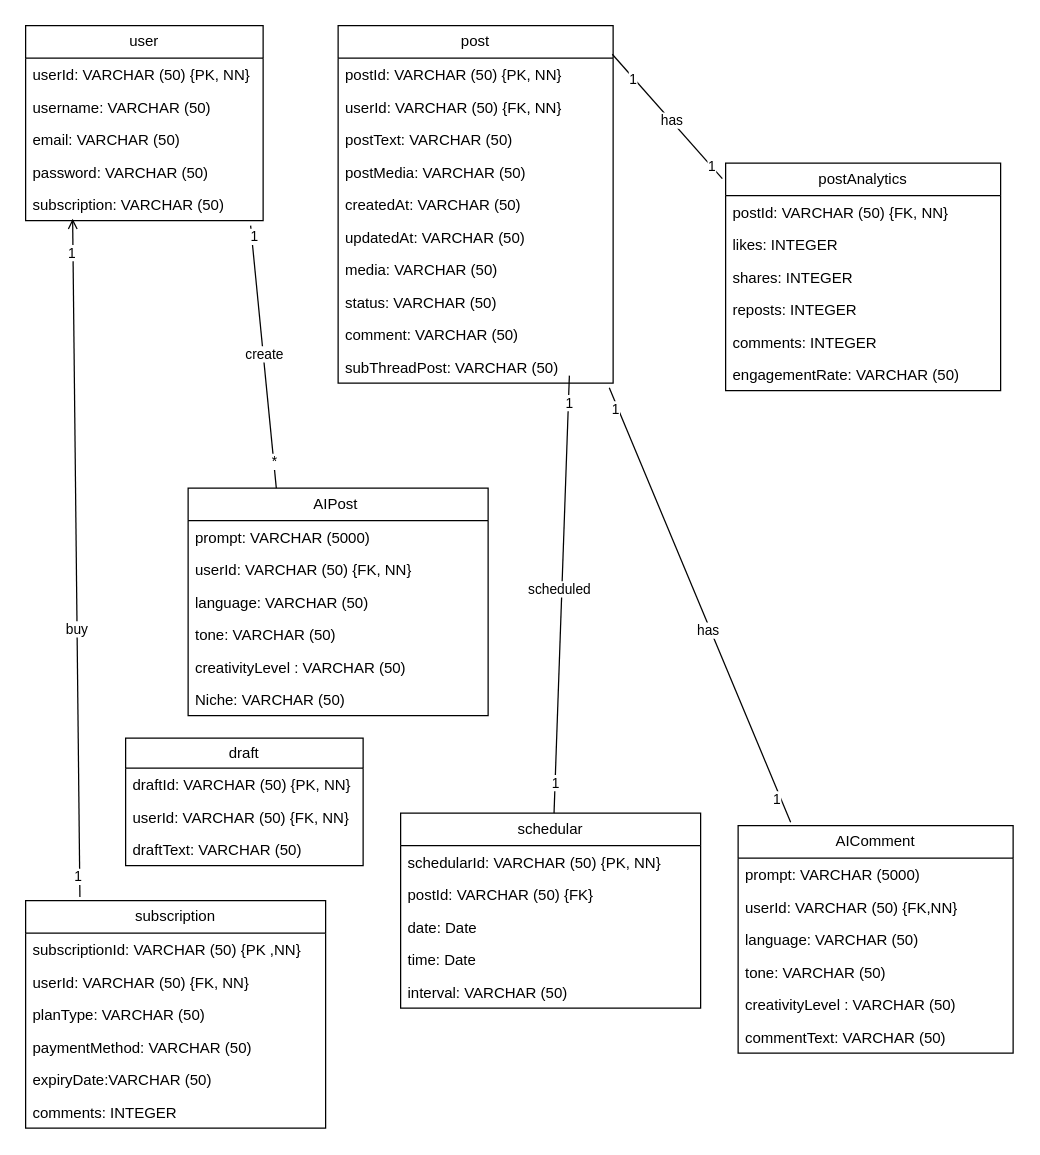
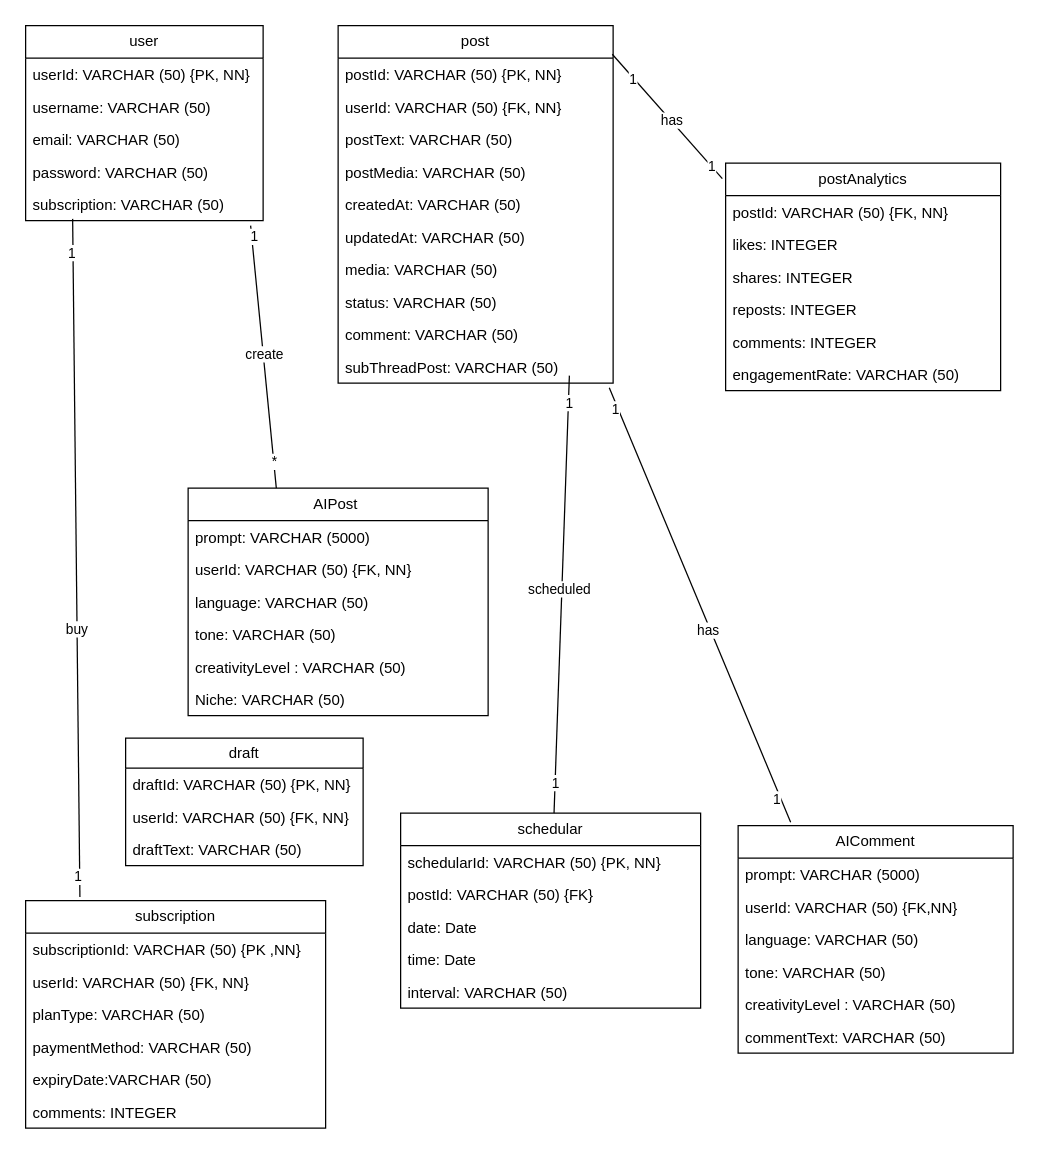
(73, 225) -> (73, 224)
